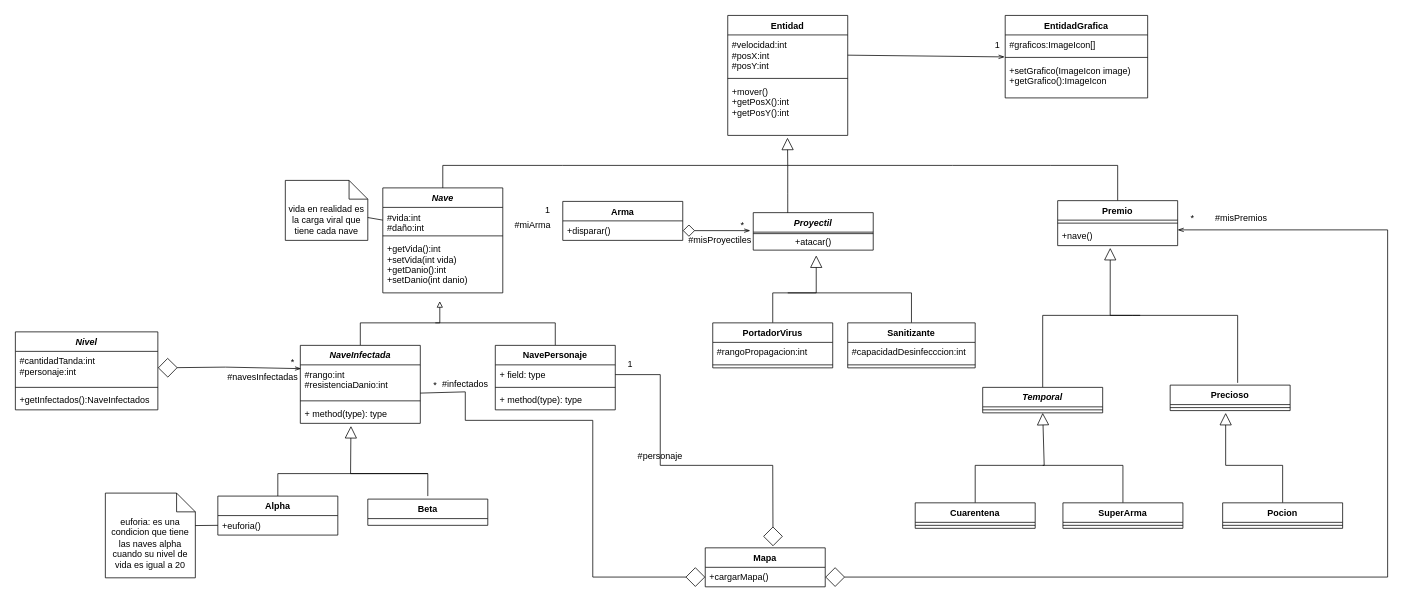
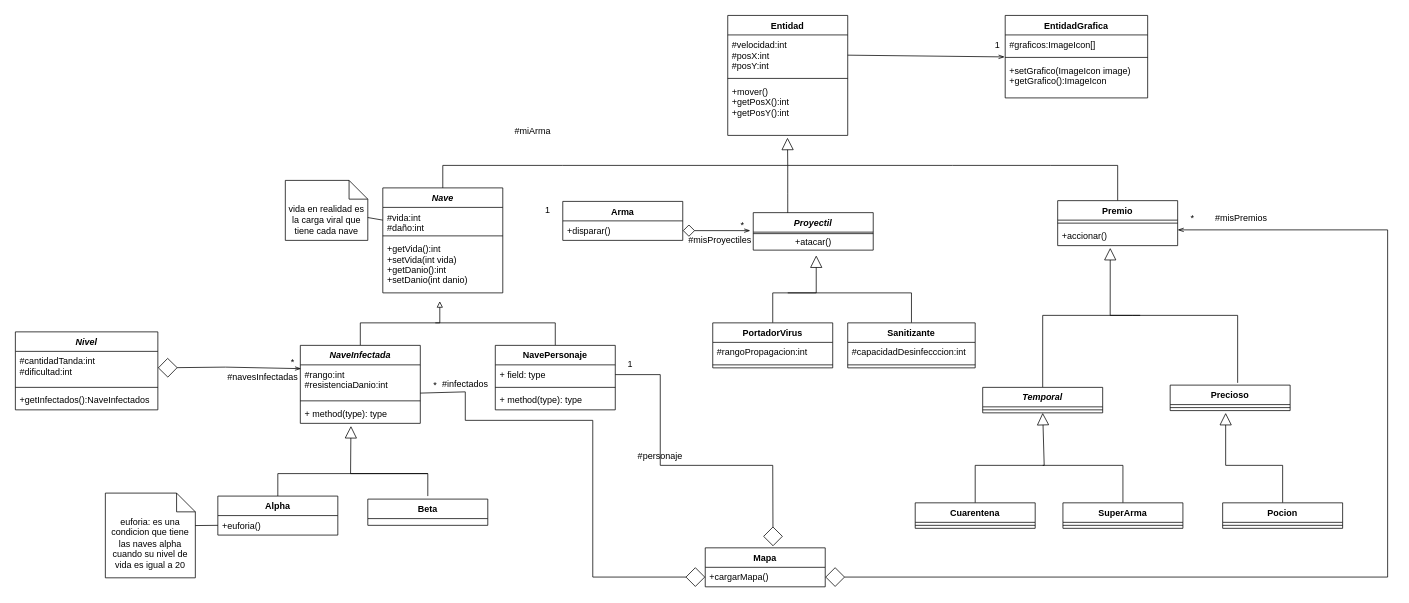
(533, 225) -> (533, 132)
(1080, 236) -> (1089, 236)
(61, 362) -> (61, 362)
